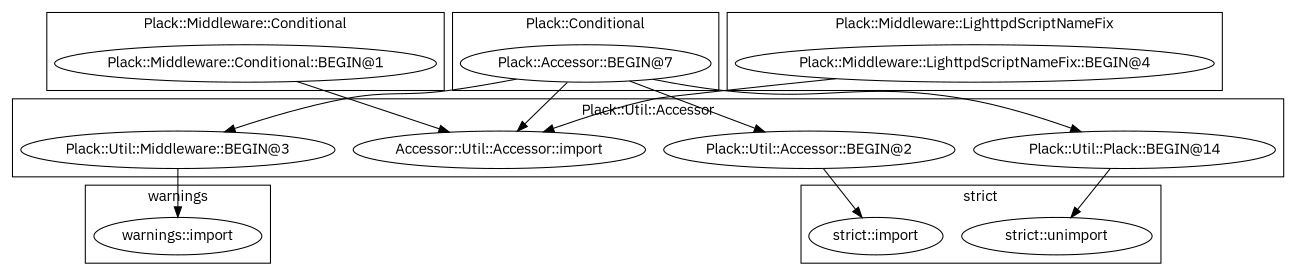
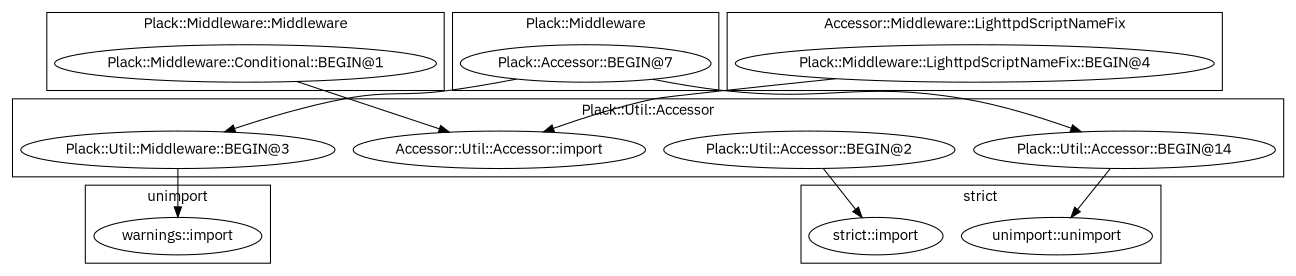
(246, 24) -> (246, 24)
(586, 24) -> (586, 24)
(975, 24) -> (975, 24)
(544, 105) -> none
(695, 106) -> none
(1125, 150) -> (1125, 150)
(178, 197) -> (178, 197)
(1057, 236) -> (1057, 236)
